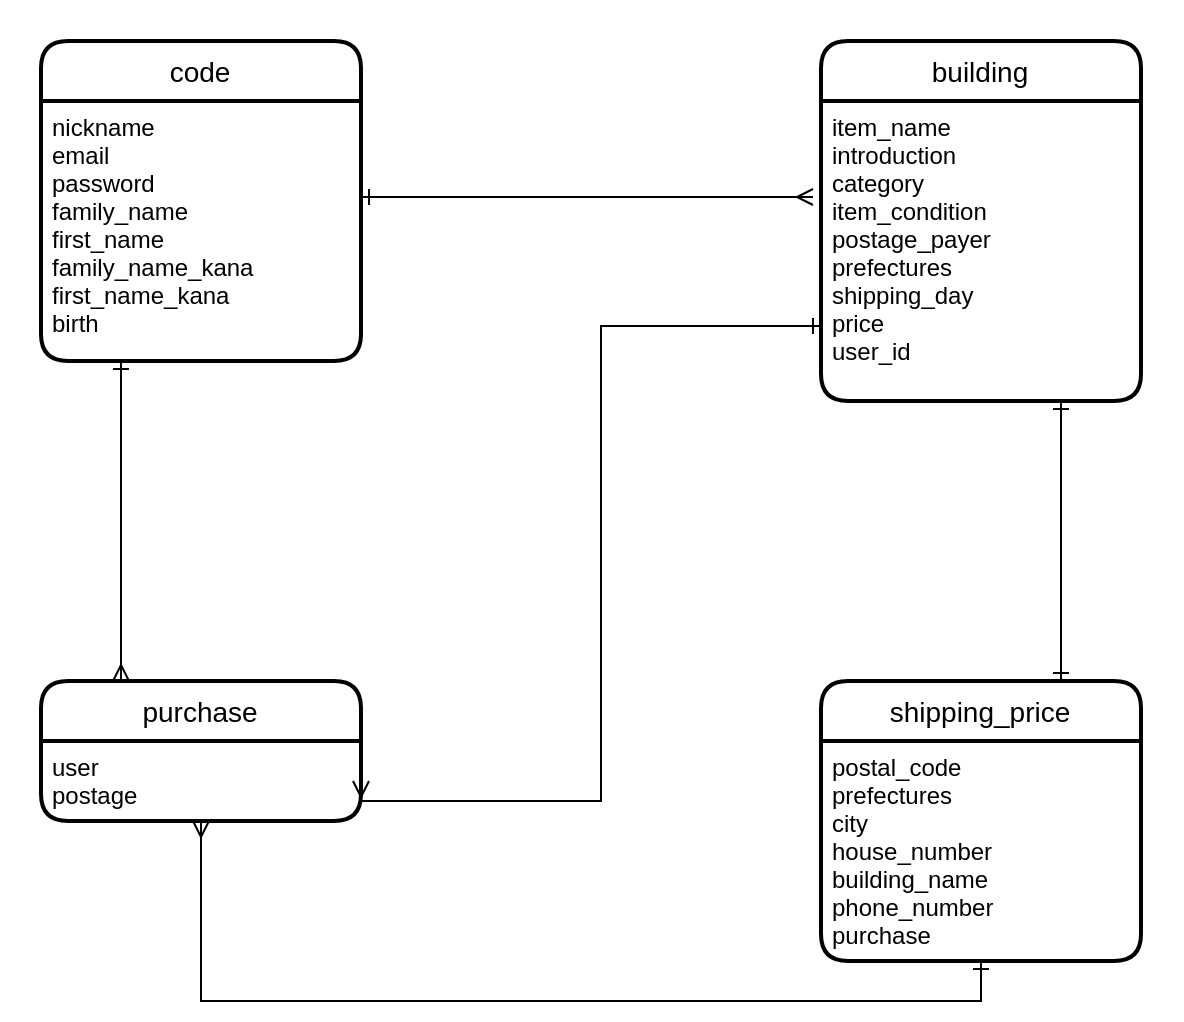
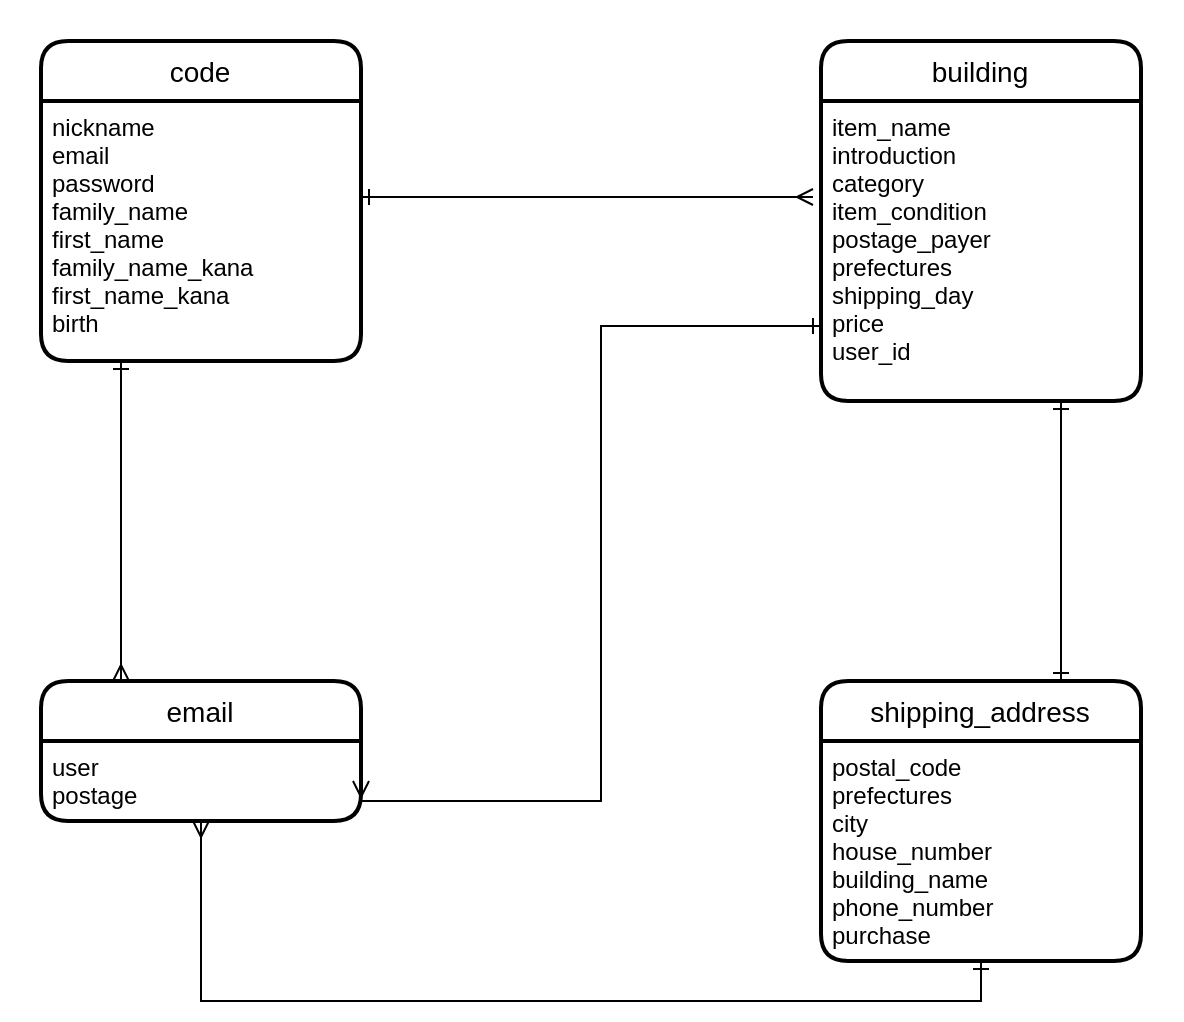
(200, 713) -> (200, 713)
(980, 713) -> (980, 713)
